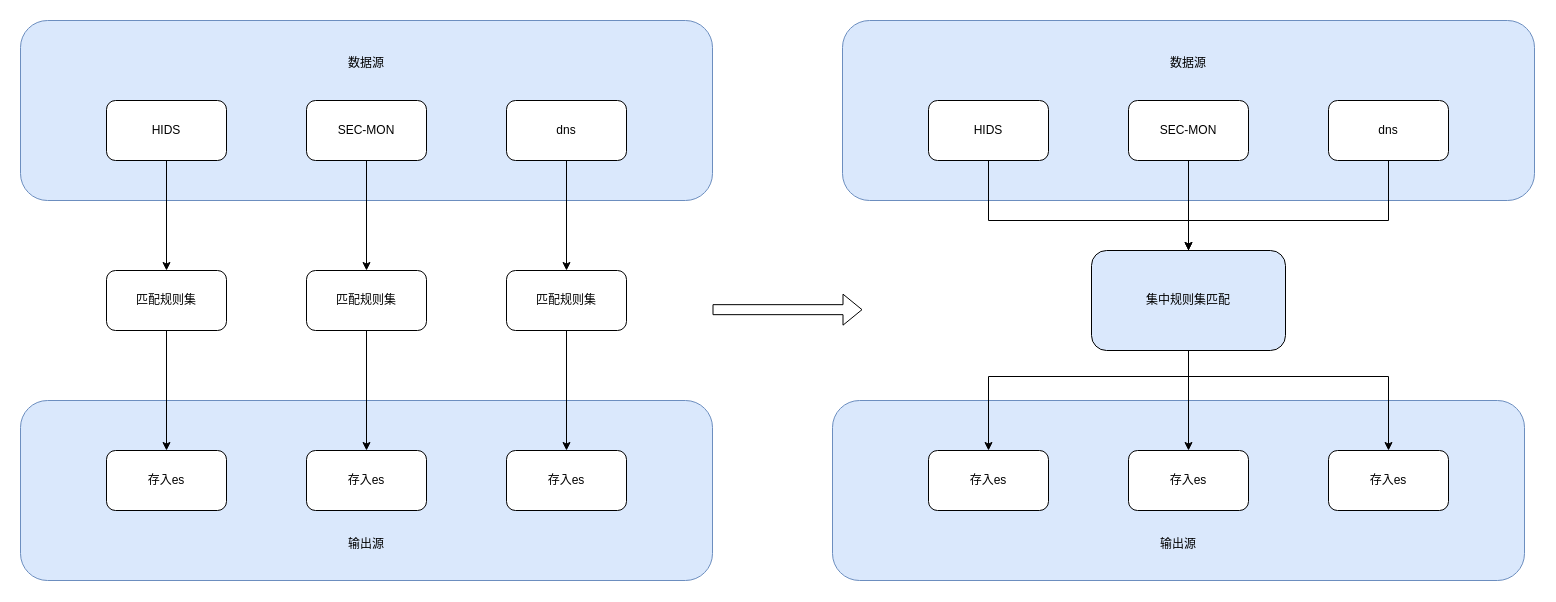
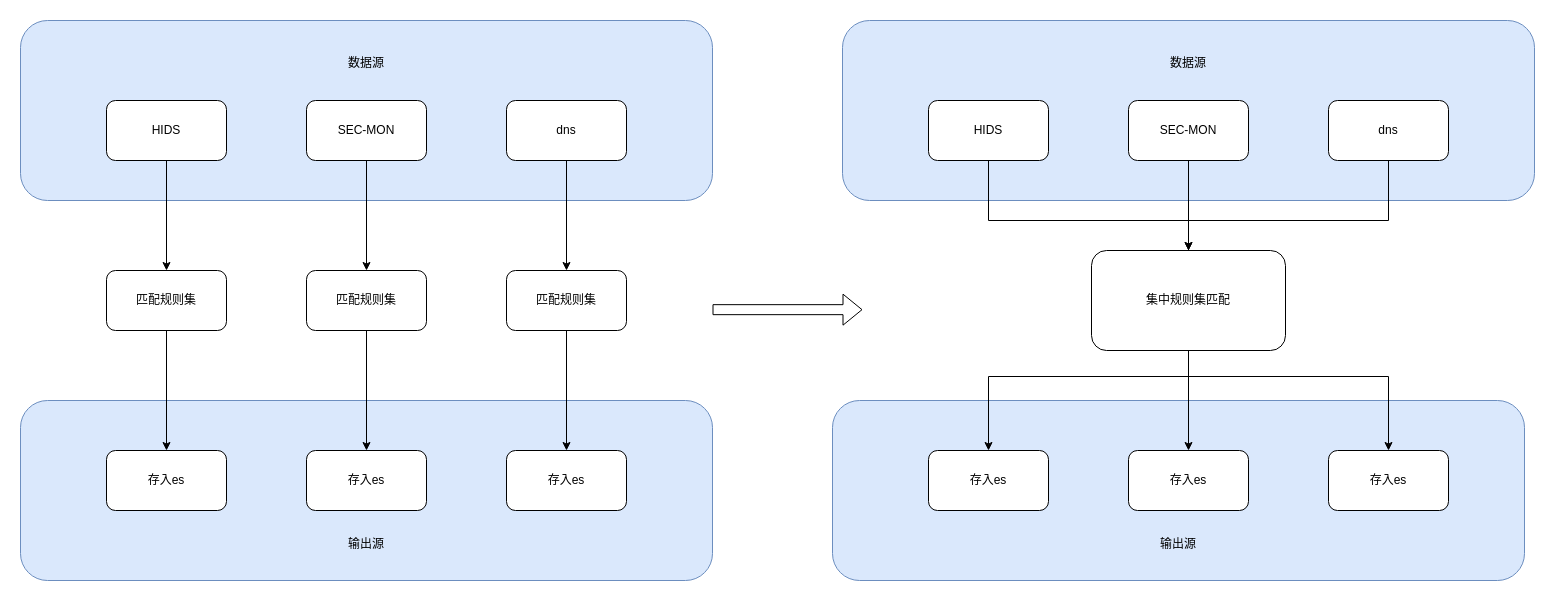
(1189, 301) -> (1189, 301)
